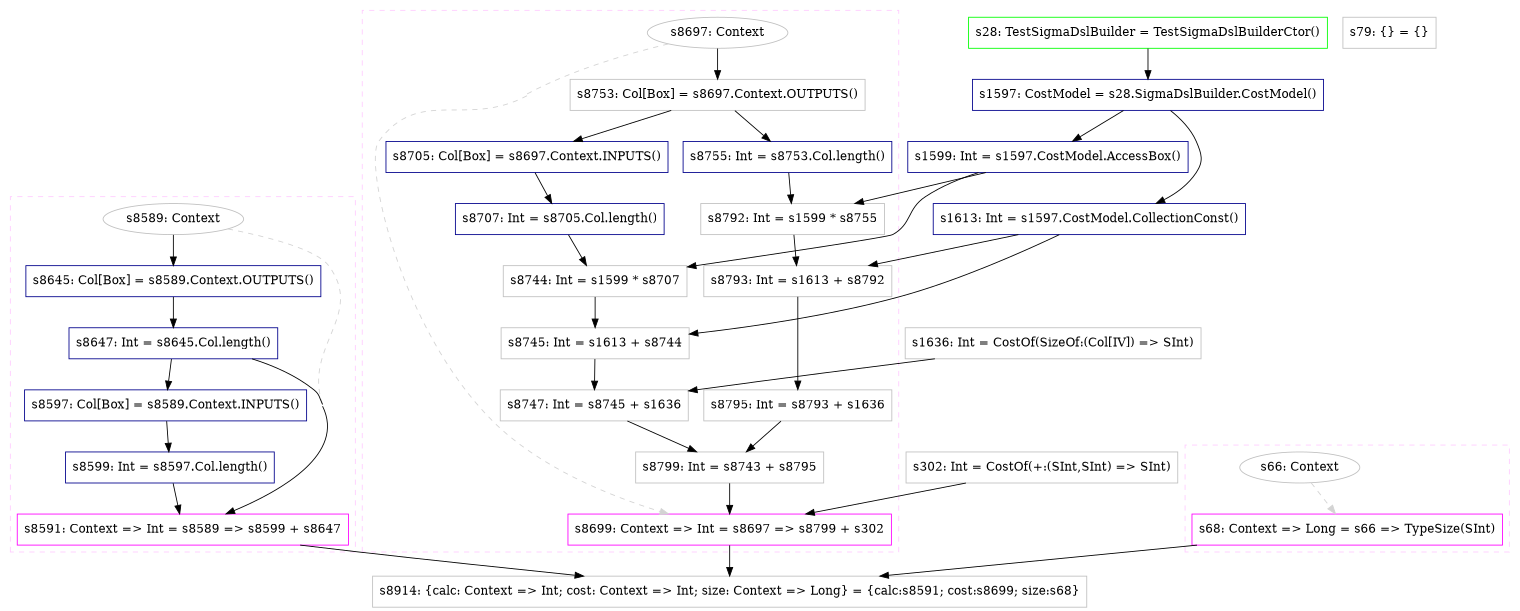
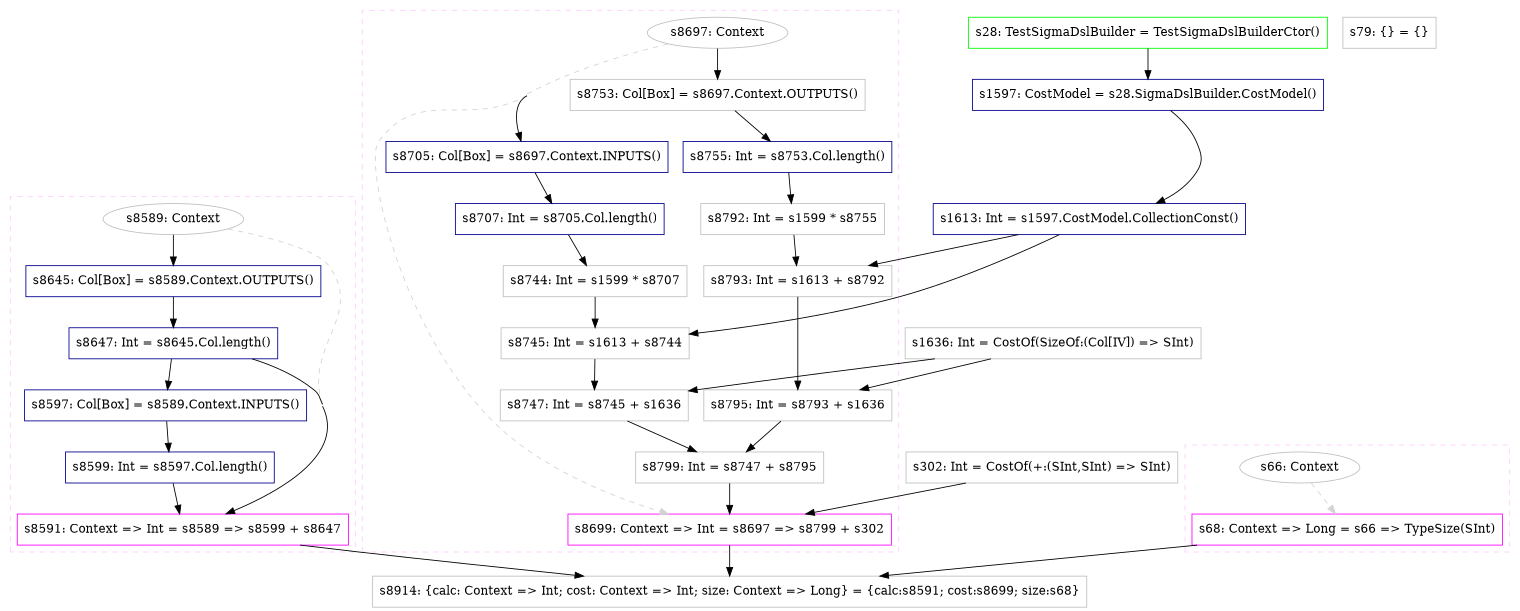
(627, 125) -> (517, 113)
(1048, 157) -> none
none -> (930, 373)
(730, 467) -> (730, 467)
